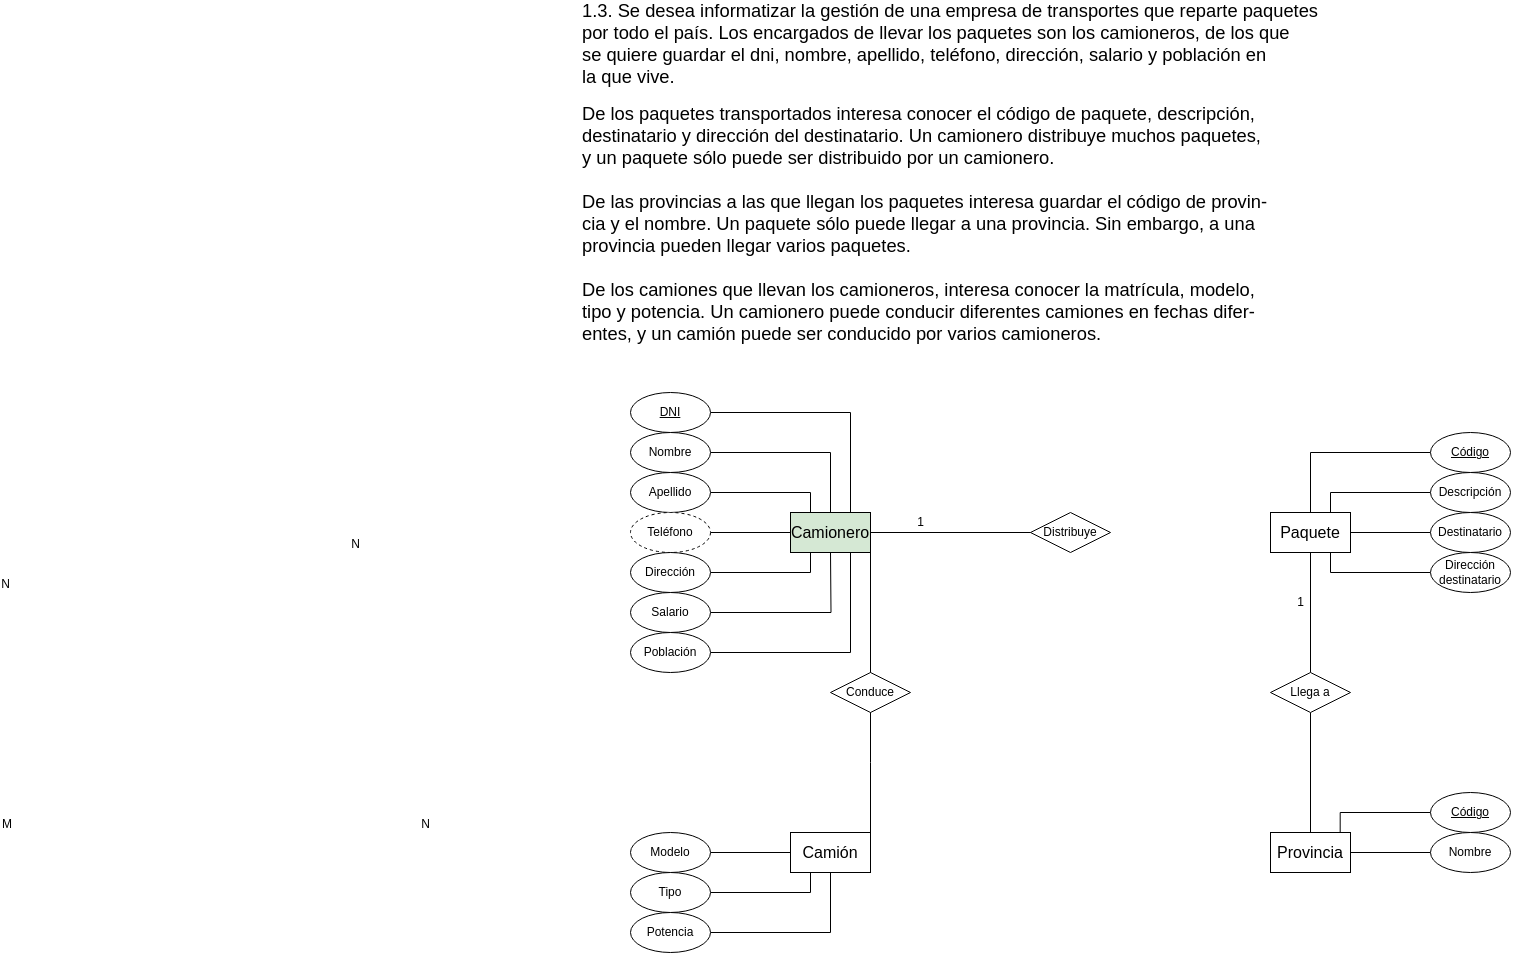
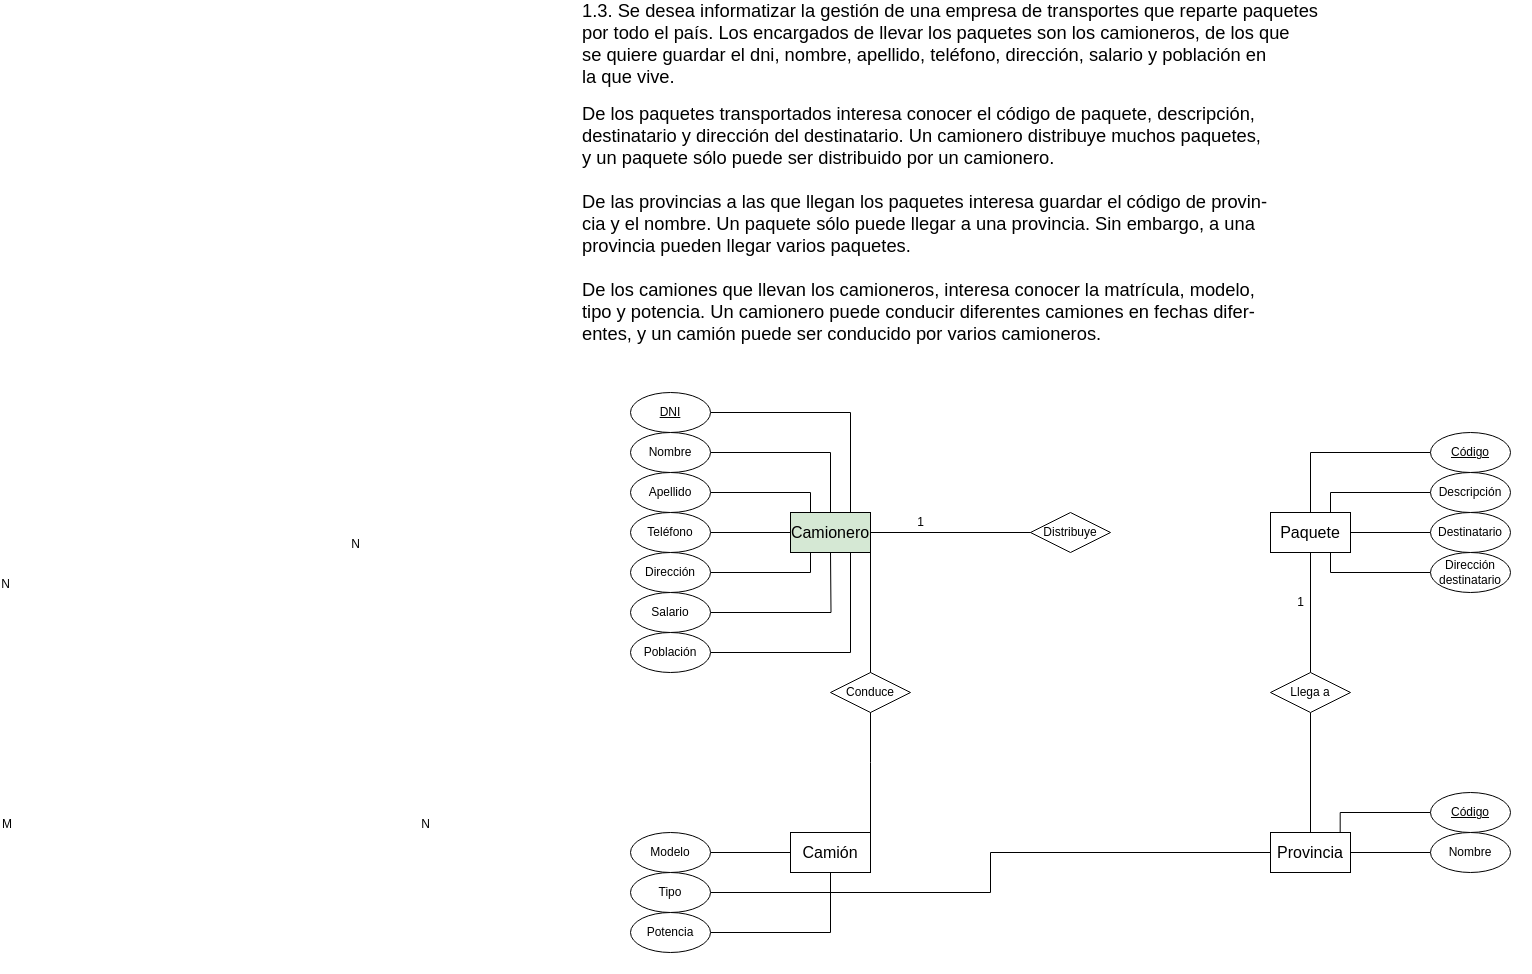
(671, 533) -> (671, 533)
(811, 885) -> (1019, 853)
